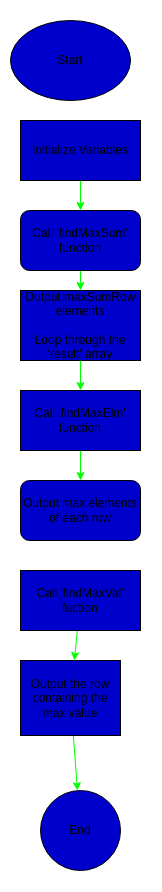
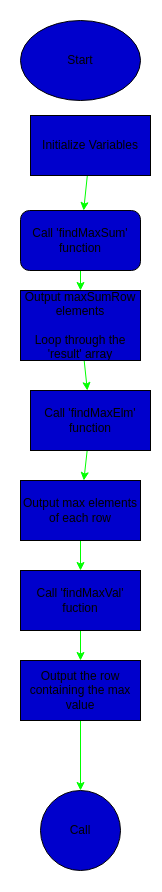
(71, 61) -> (81, 61)
(81, 151) -> (91, 146)
(81, 421) -> (91, 421)
(81, 511) -> (81, 511)
none -> (81, 552)
(71, 698) -> (81, 691)
(81, 831) -> (81, 831)
